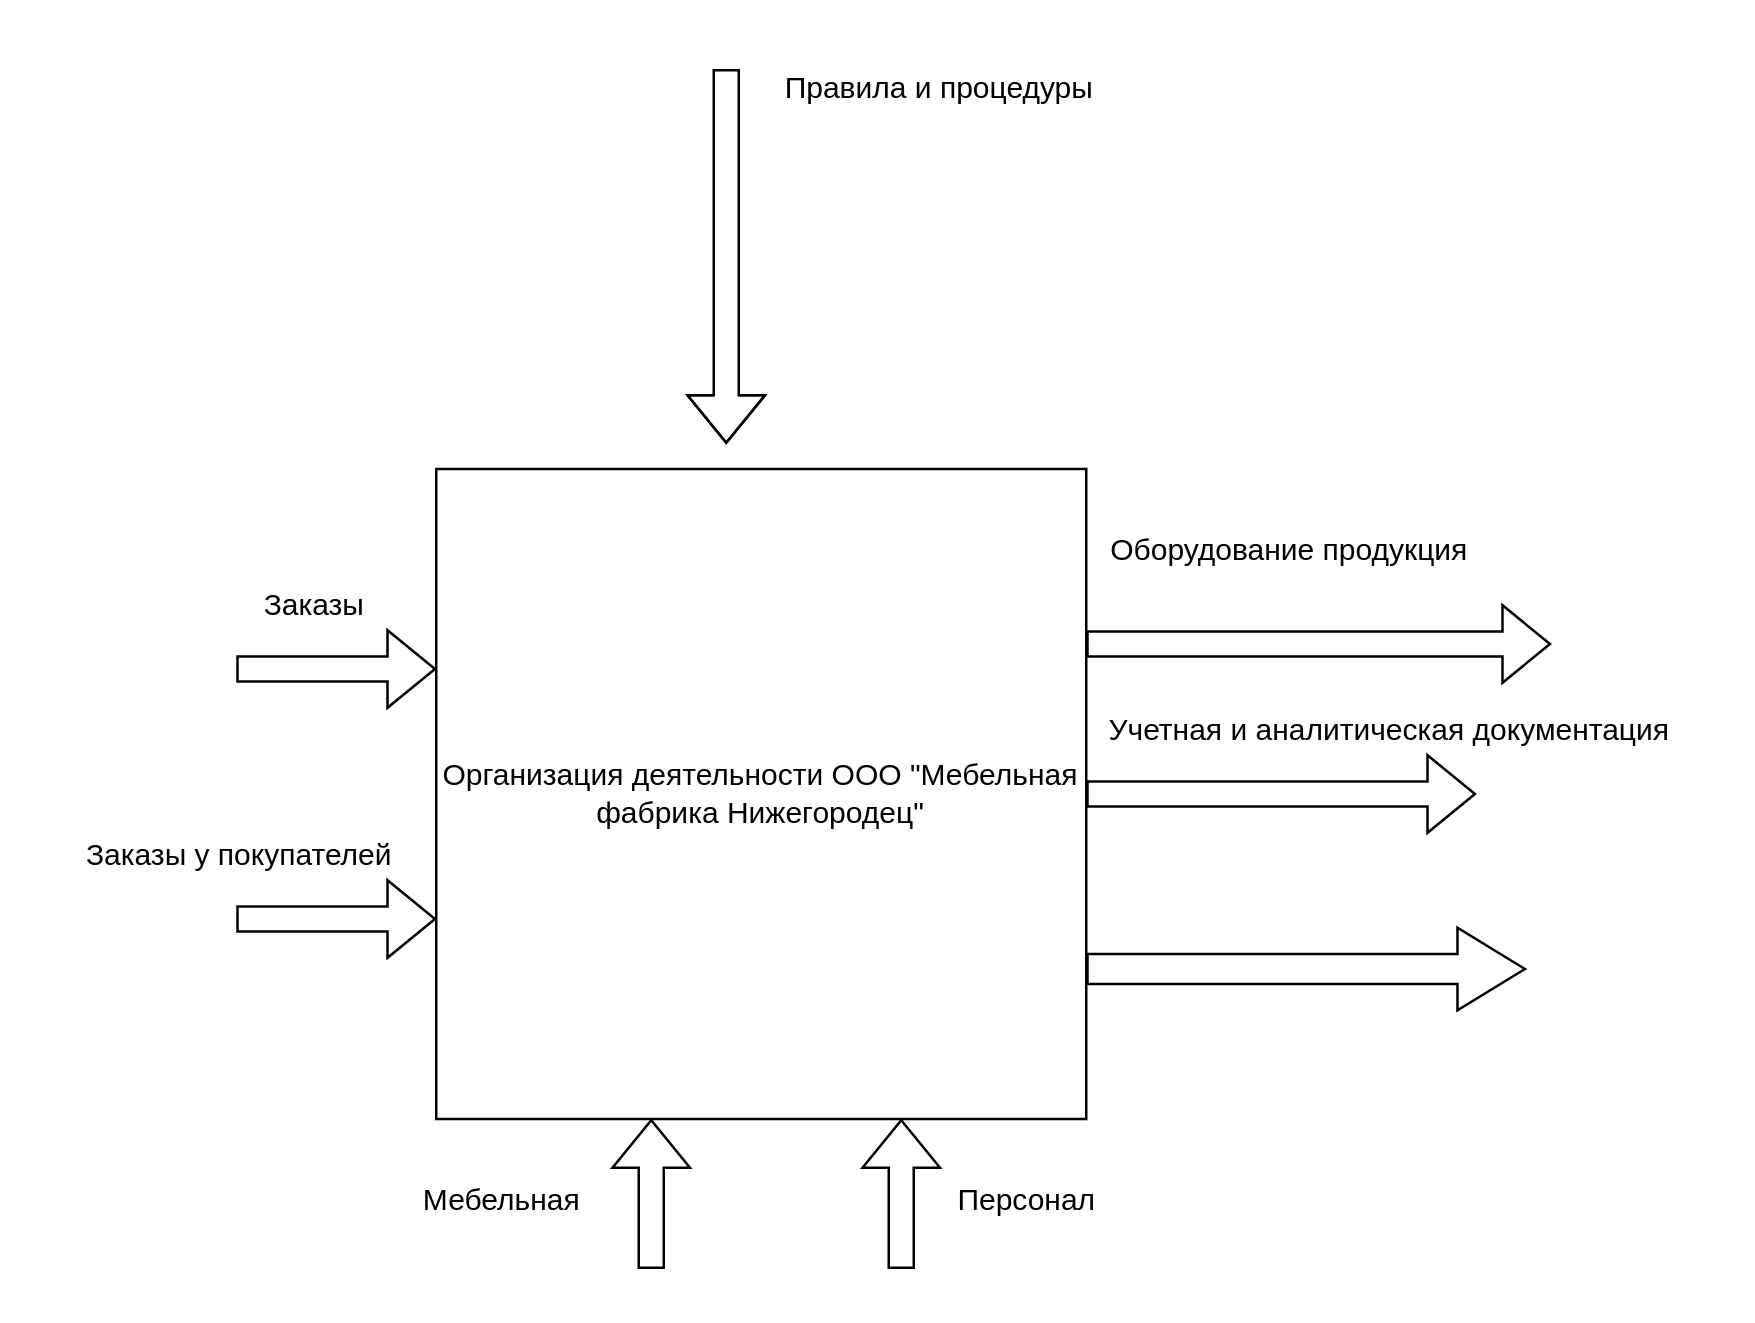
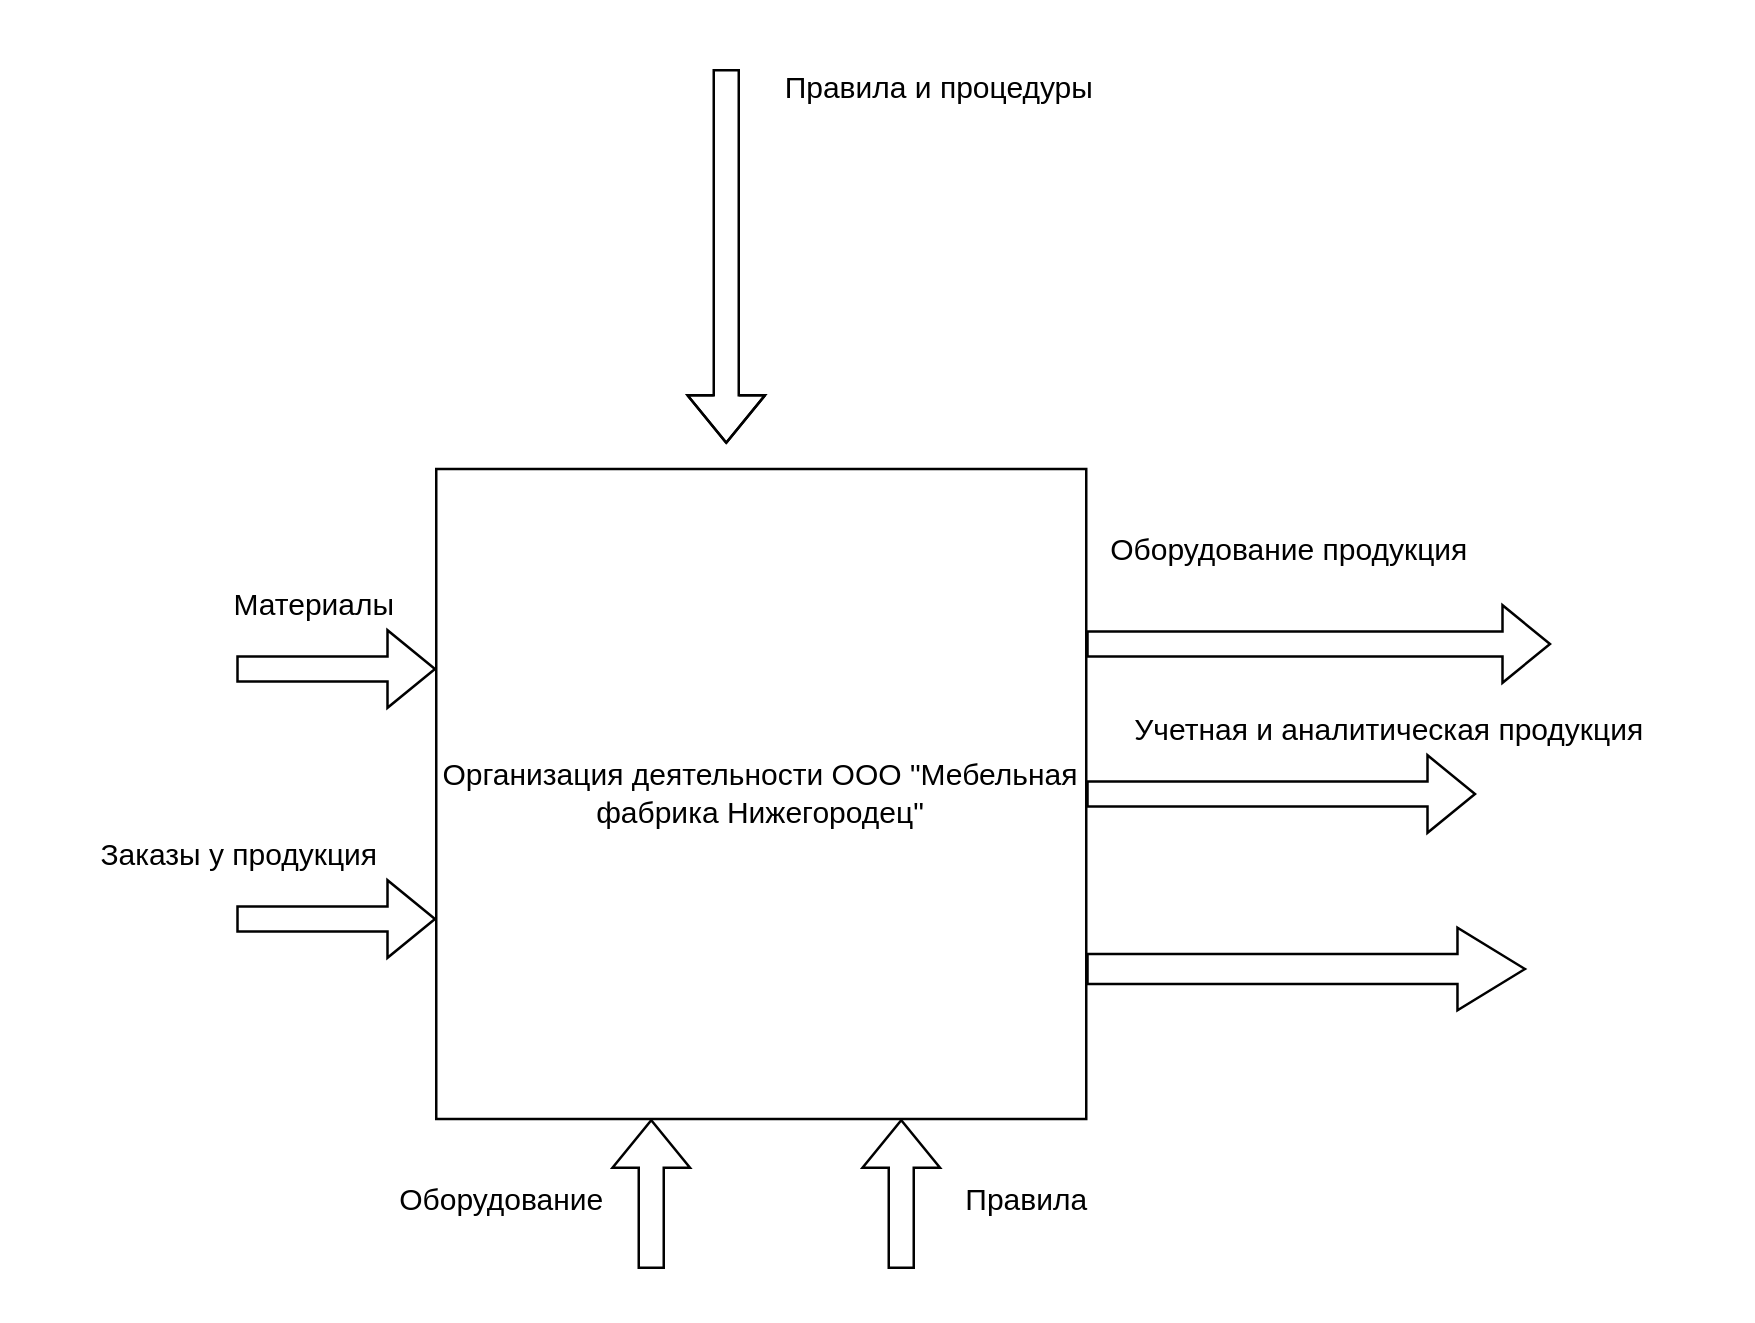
(315, 606) -> (315, 606)
(1390, 731) -> (1390, 731)
(240, 856) -> (240, 856)
(503, 1201) -> (503, 1201)
(1028, 1201) -> (1028, 1201)
